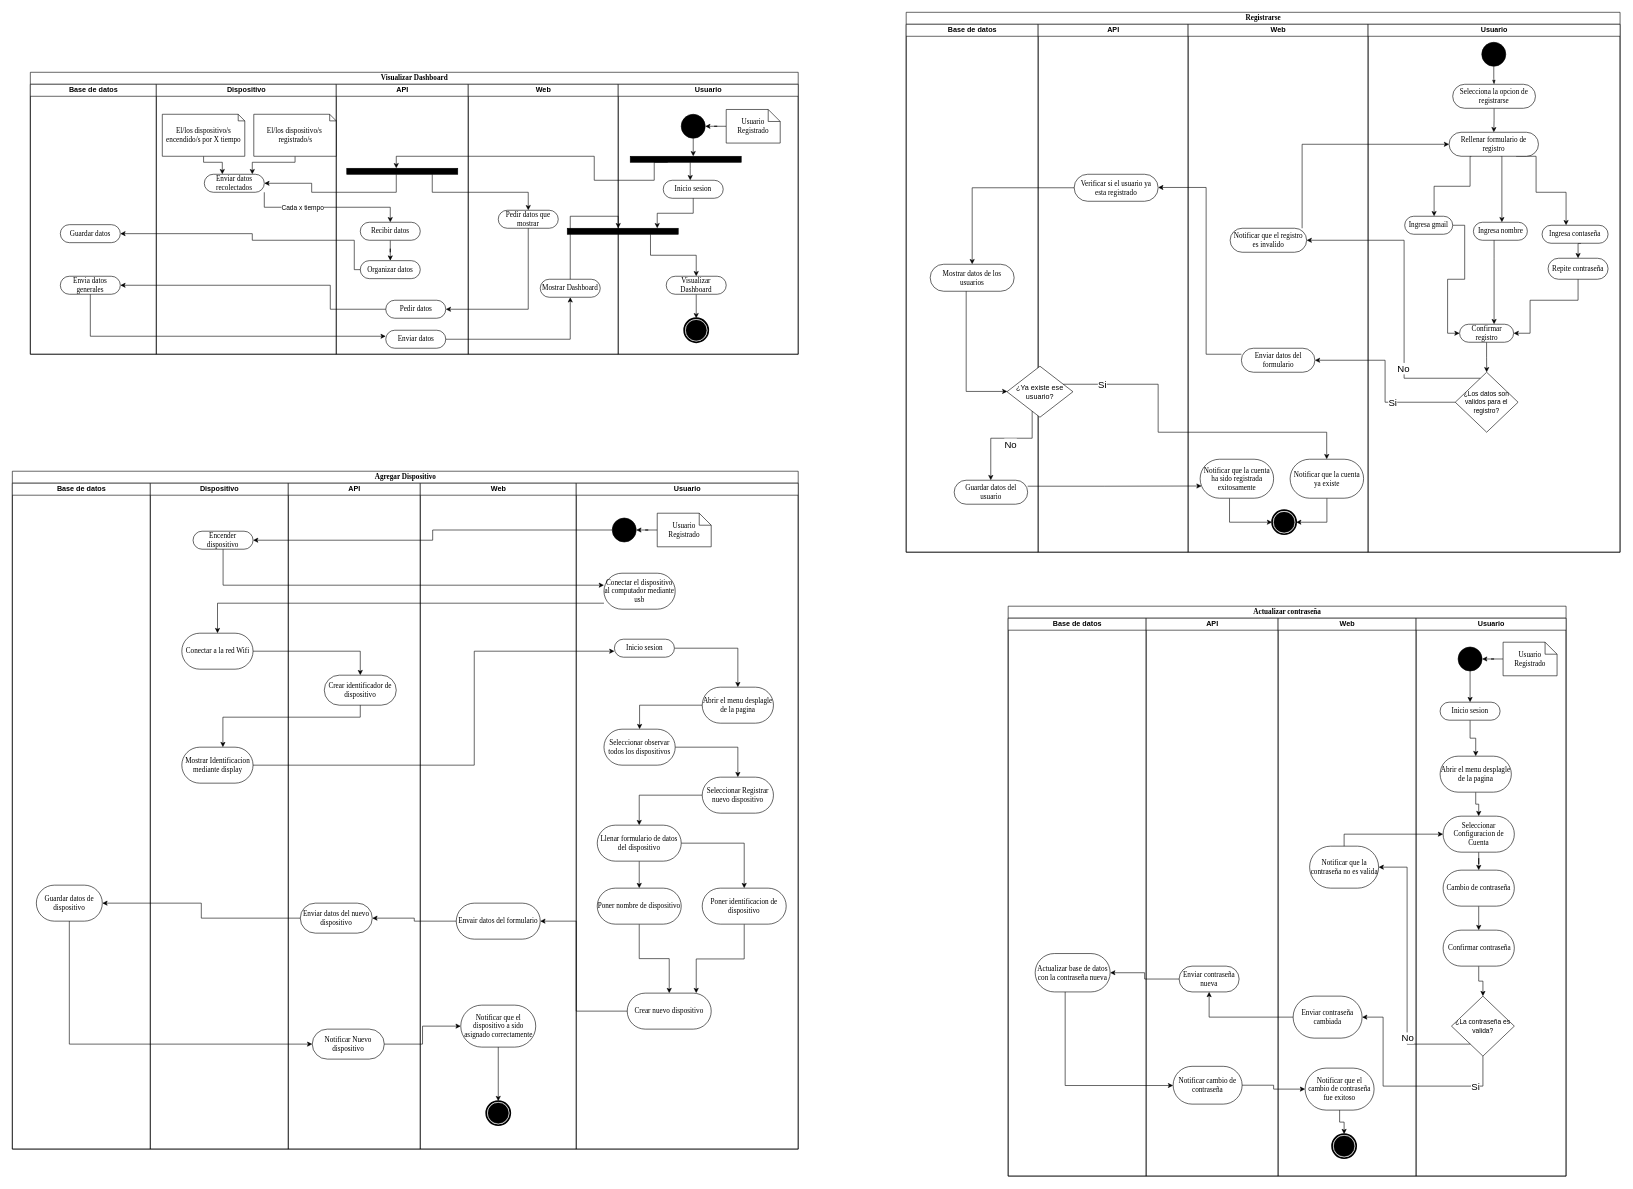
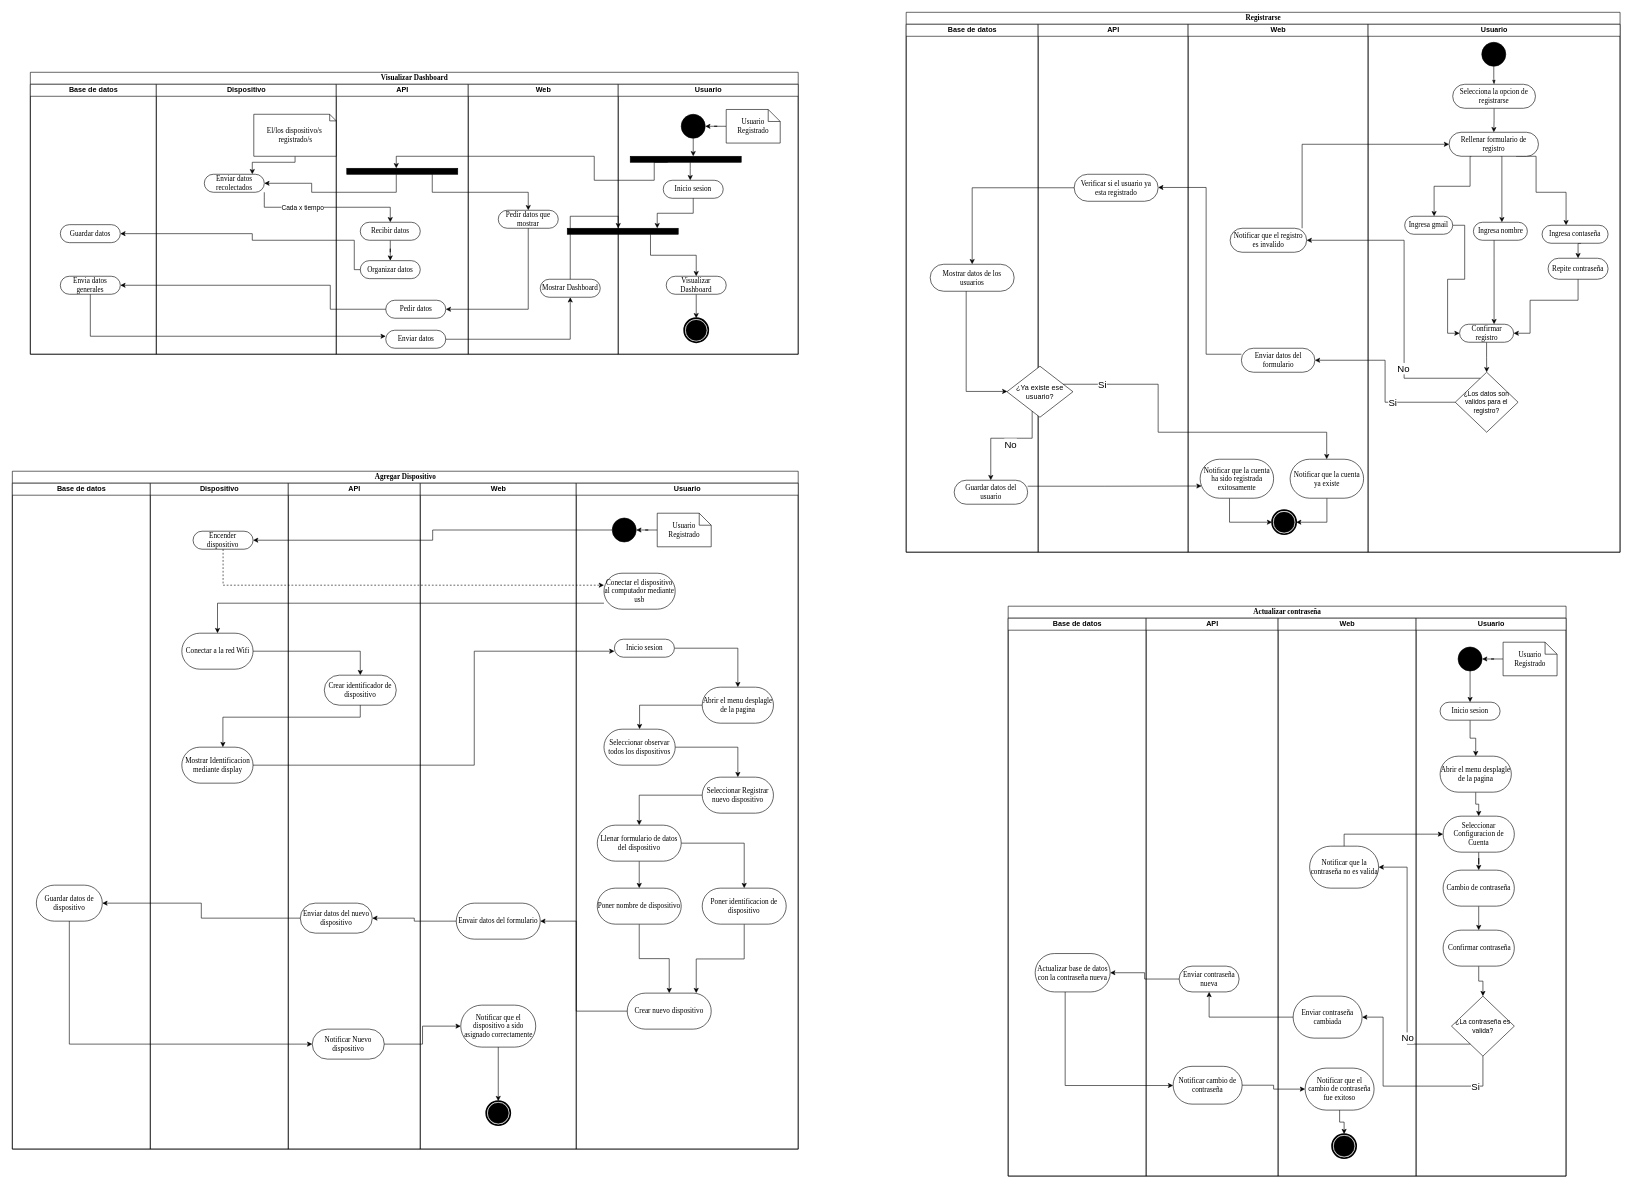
(204, 135) -> none
(222, 164) -> none
(393, 585) -> (393, 585)
